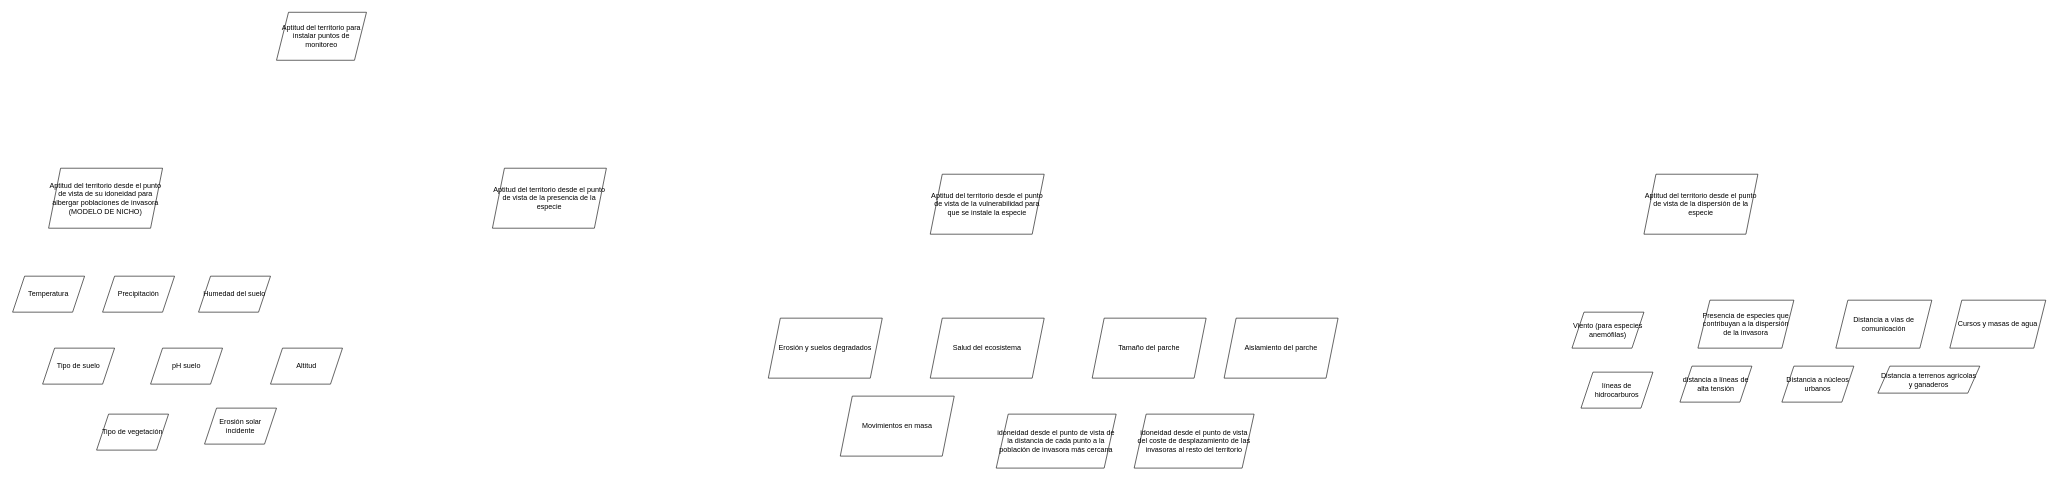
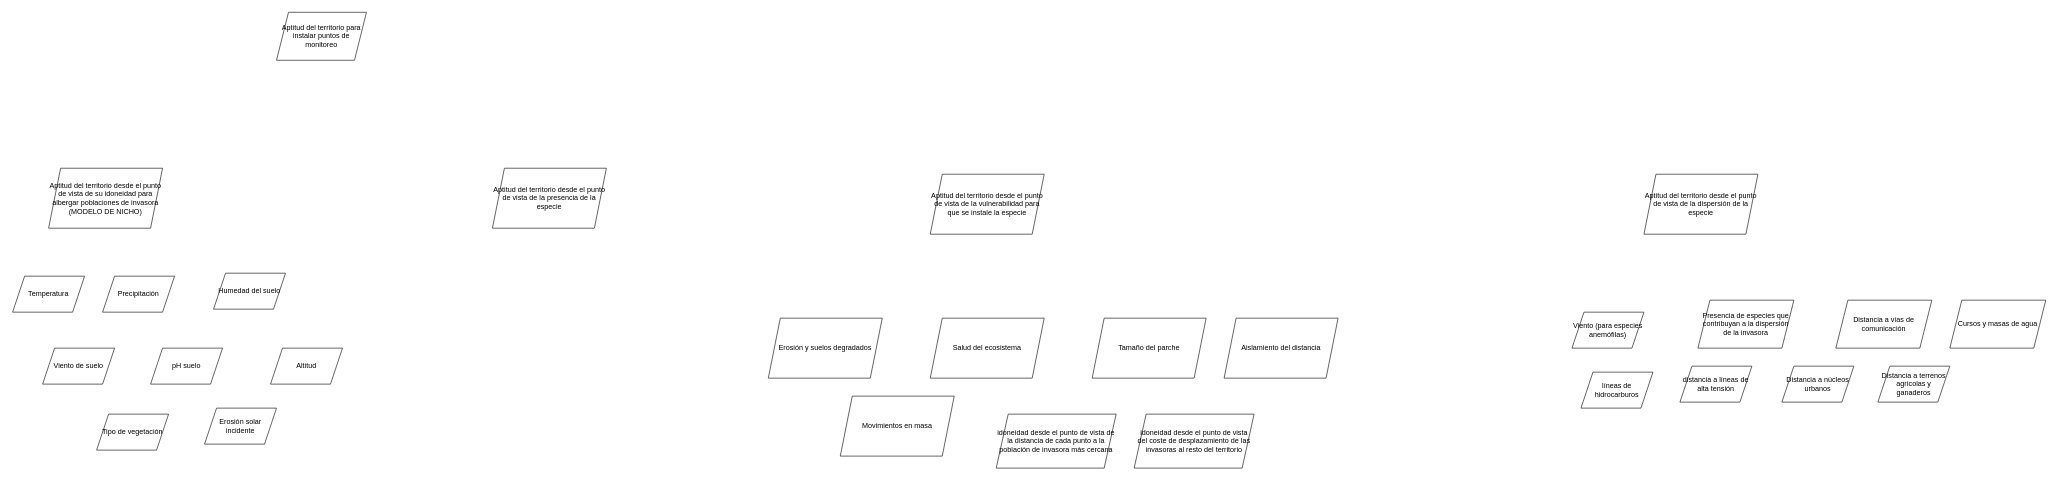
(234, 294) -> (249, 291)
(1281, 348) -> (1281, 348)
(78, 366) -> (78, 366)
(1929, 380) -> (1914, 384)
